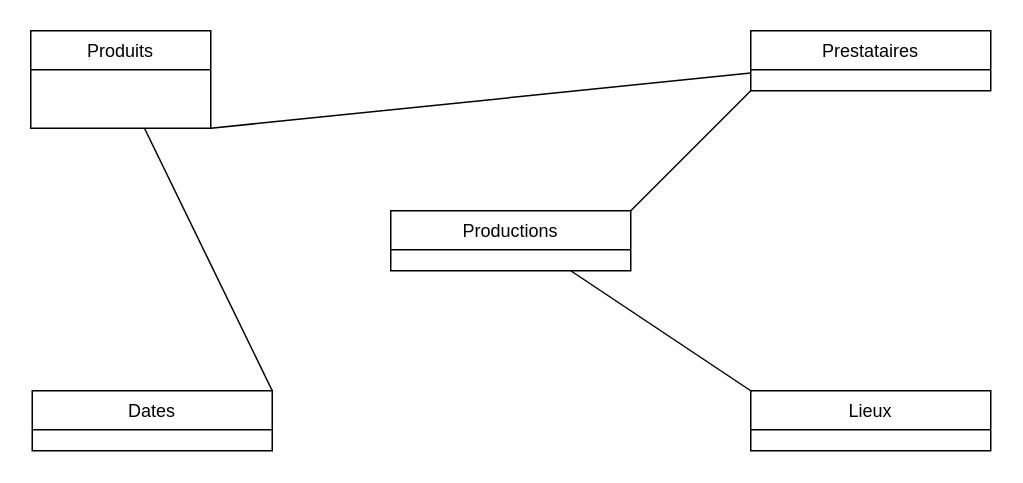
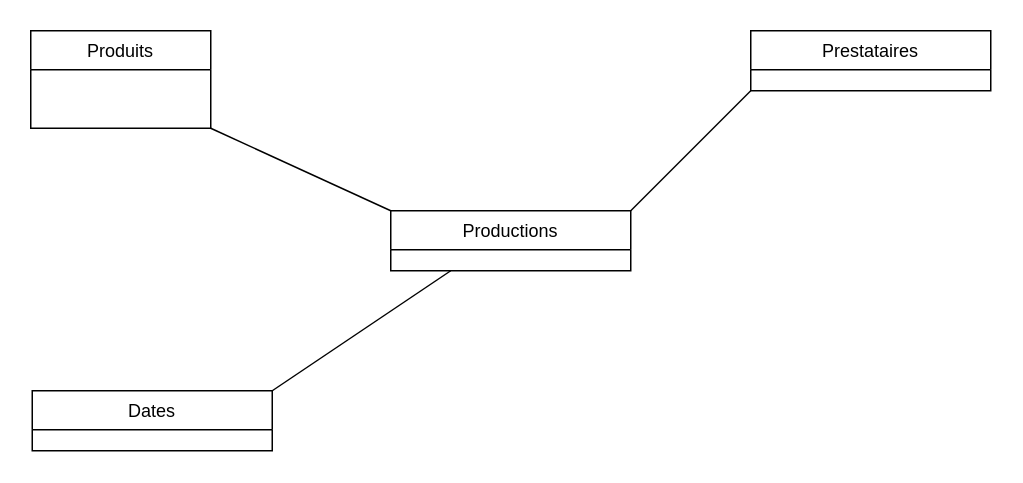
(481, 101) -> (299, 169)
(208, 258) -> (362, 330)
(659, 330) -> none
(871, 421) -> none
